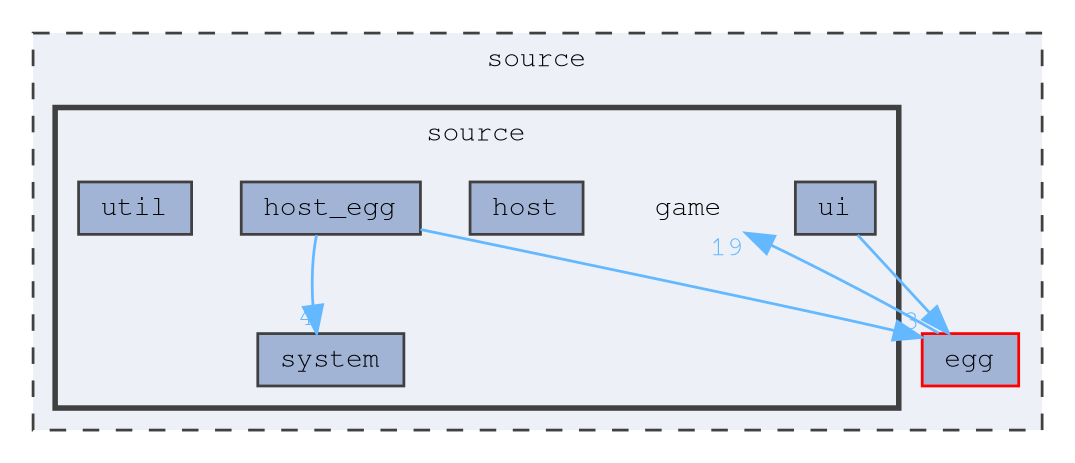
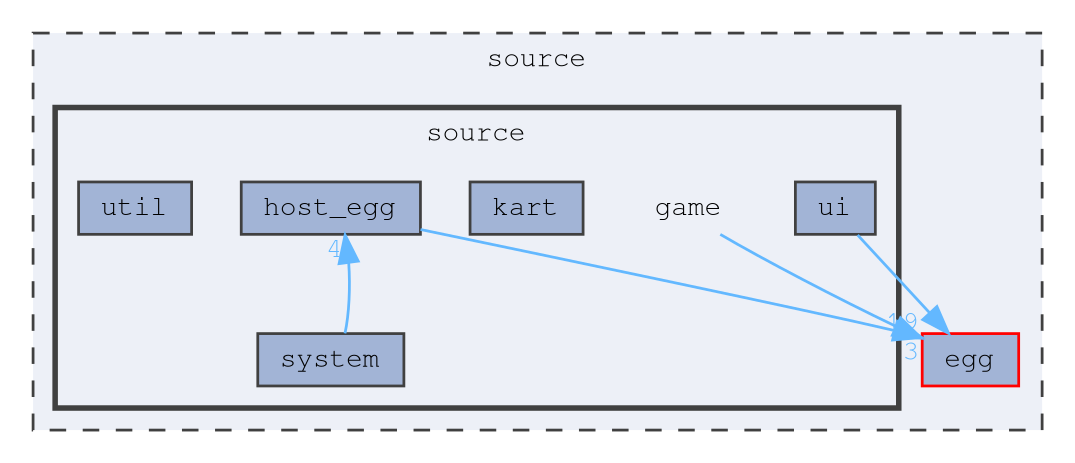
(527, 208) -> (527, 208)
(313, 270) -> (349, 298)
(856, 288) -> (807, 282)
